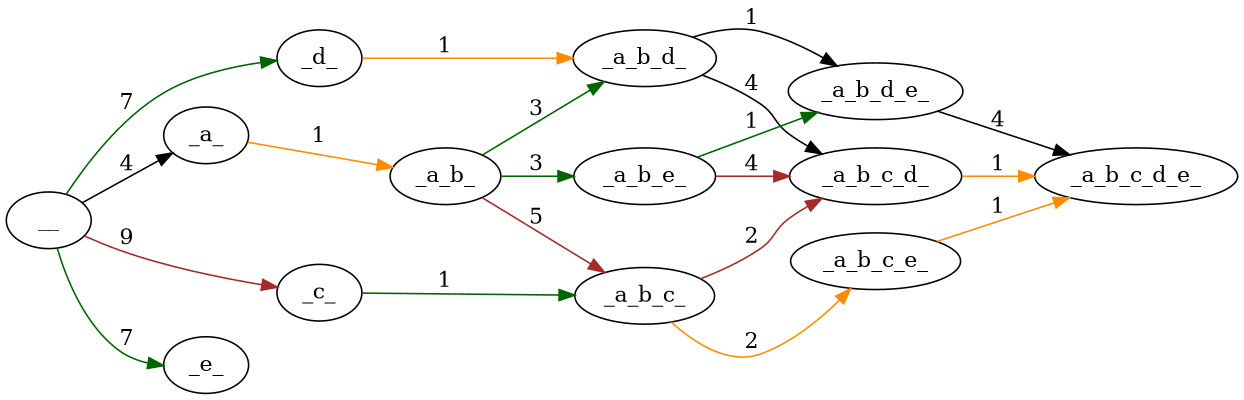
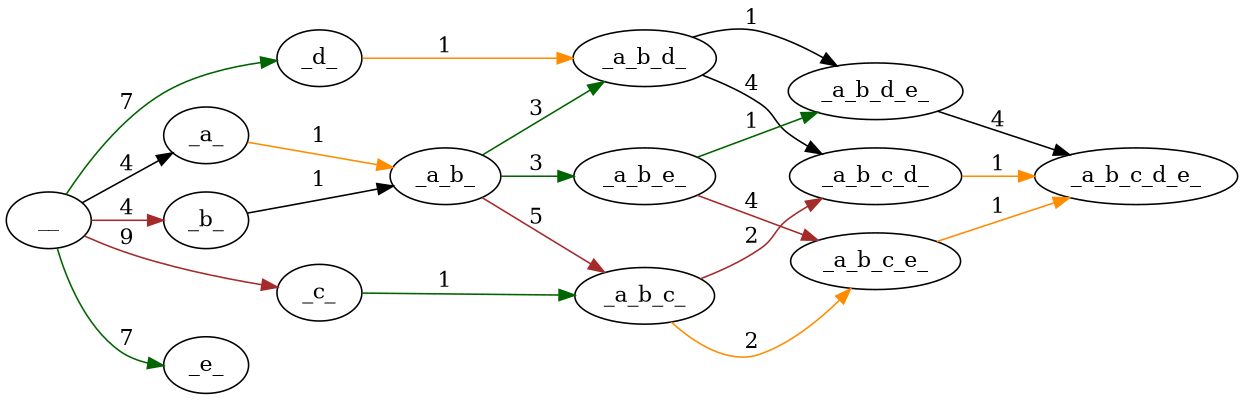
(745, 176) -> (750, 215)
none -> (206, 220)
